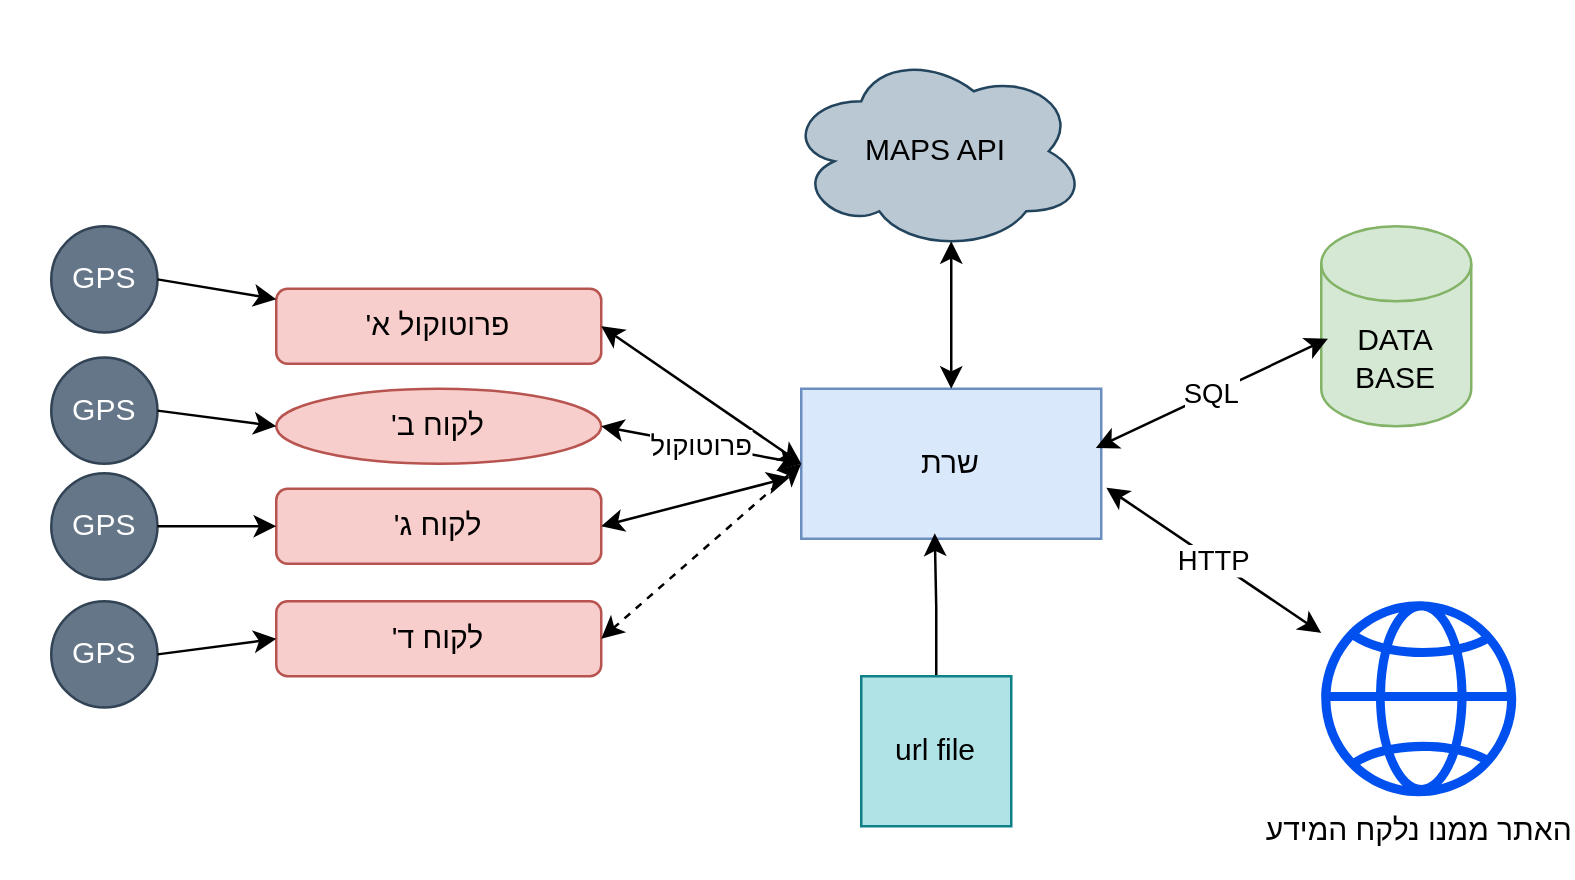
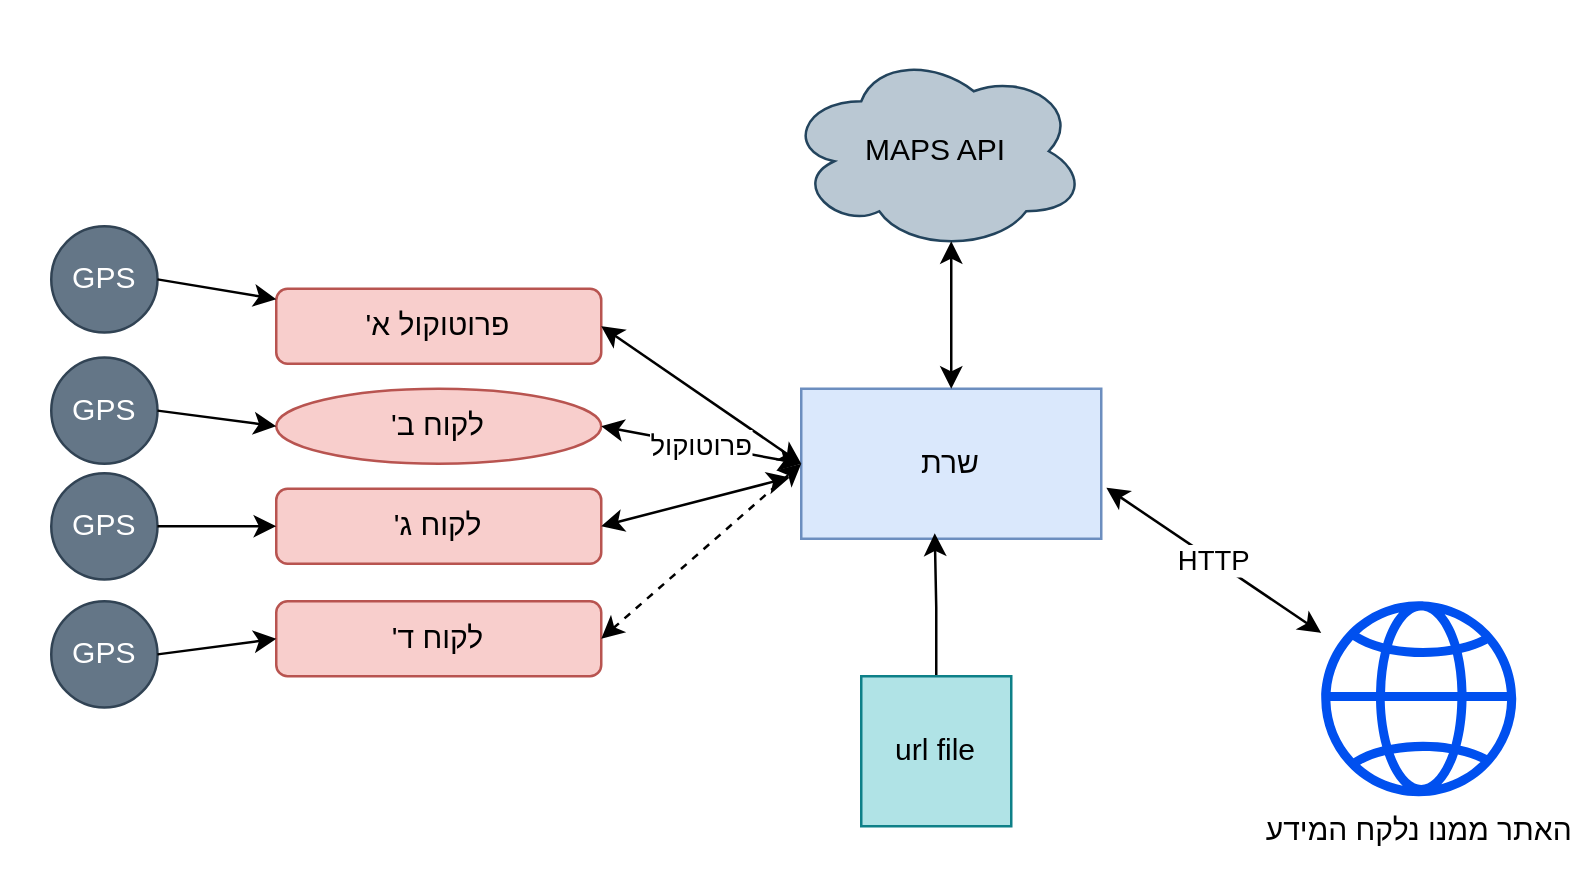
(1396, 326) -> none
(1159, 418) -> none
